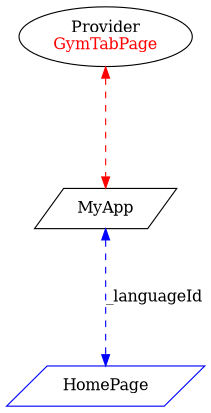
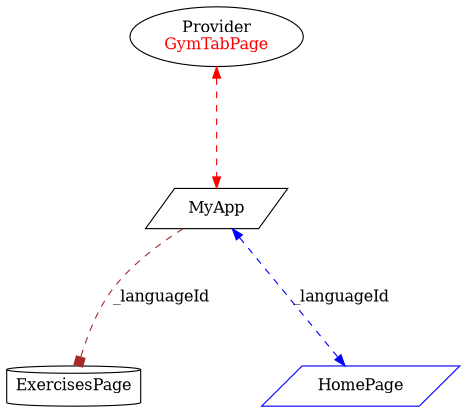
none -> (74, 386)
